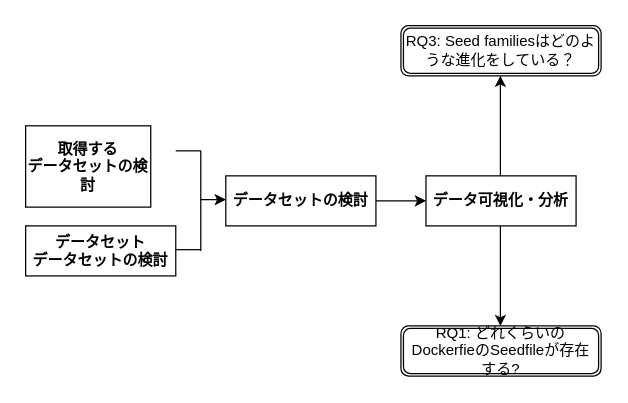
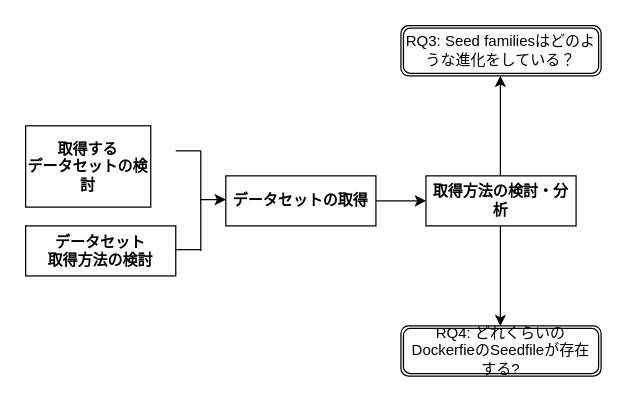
(301, 201) -> (301, 201)
(501, 201) -> (501, 201)
(101, 251) -> (101, 251)
(501, 351) -> (501, 351)
